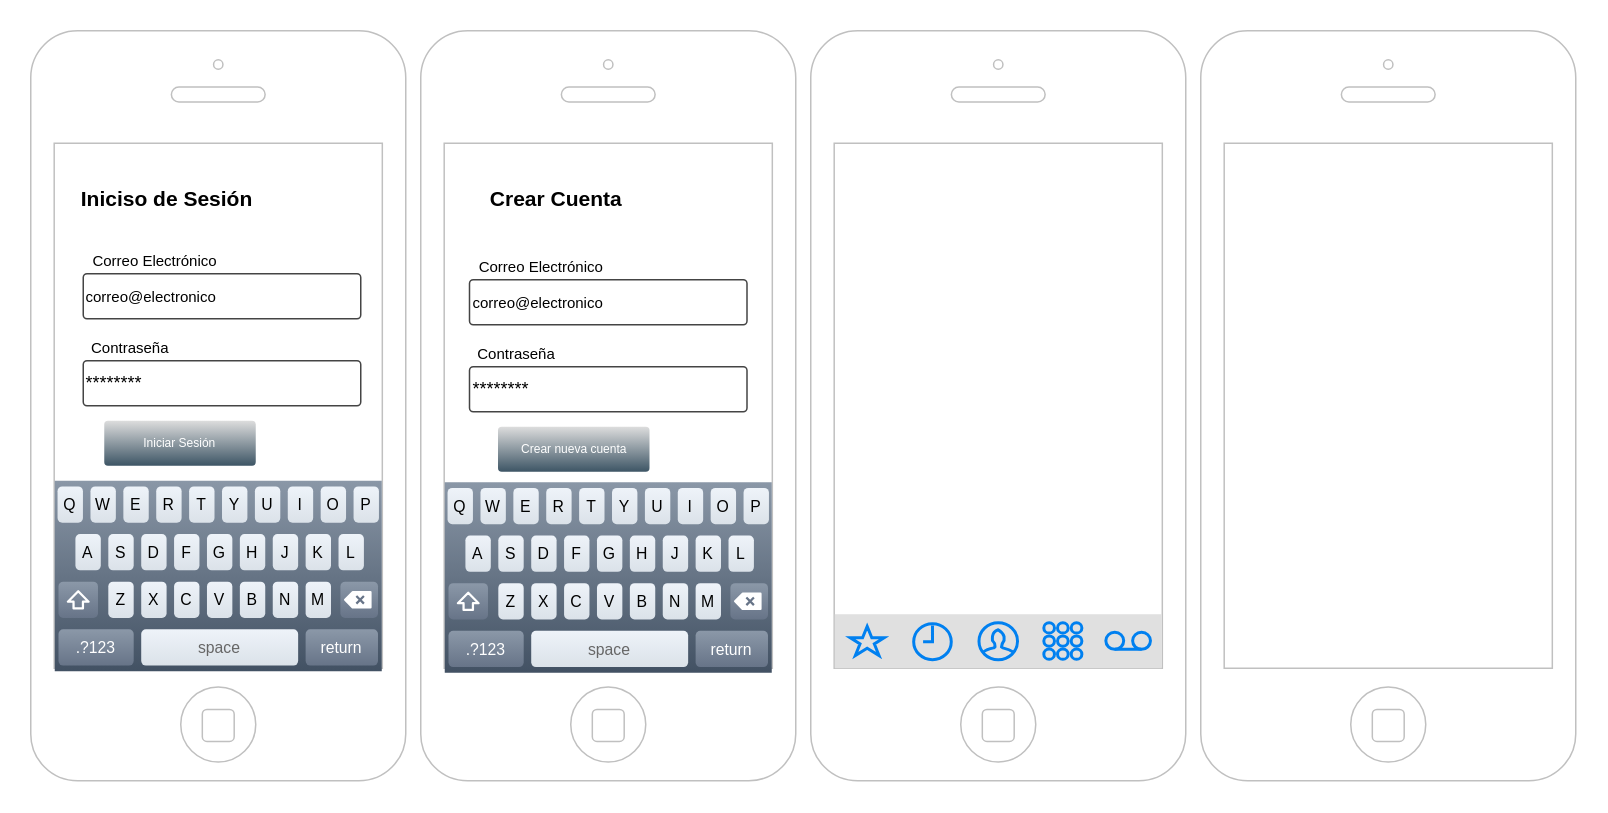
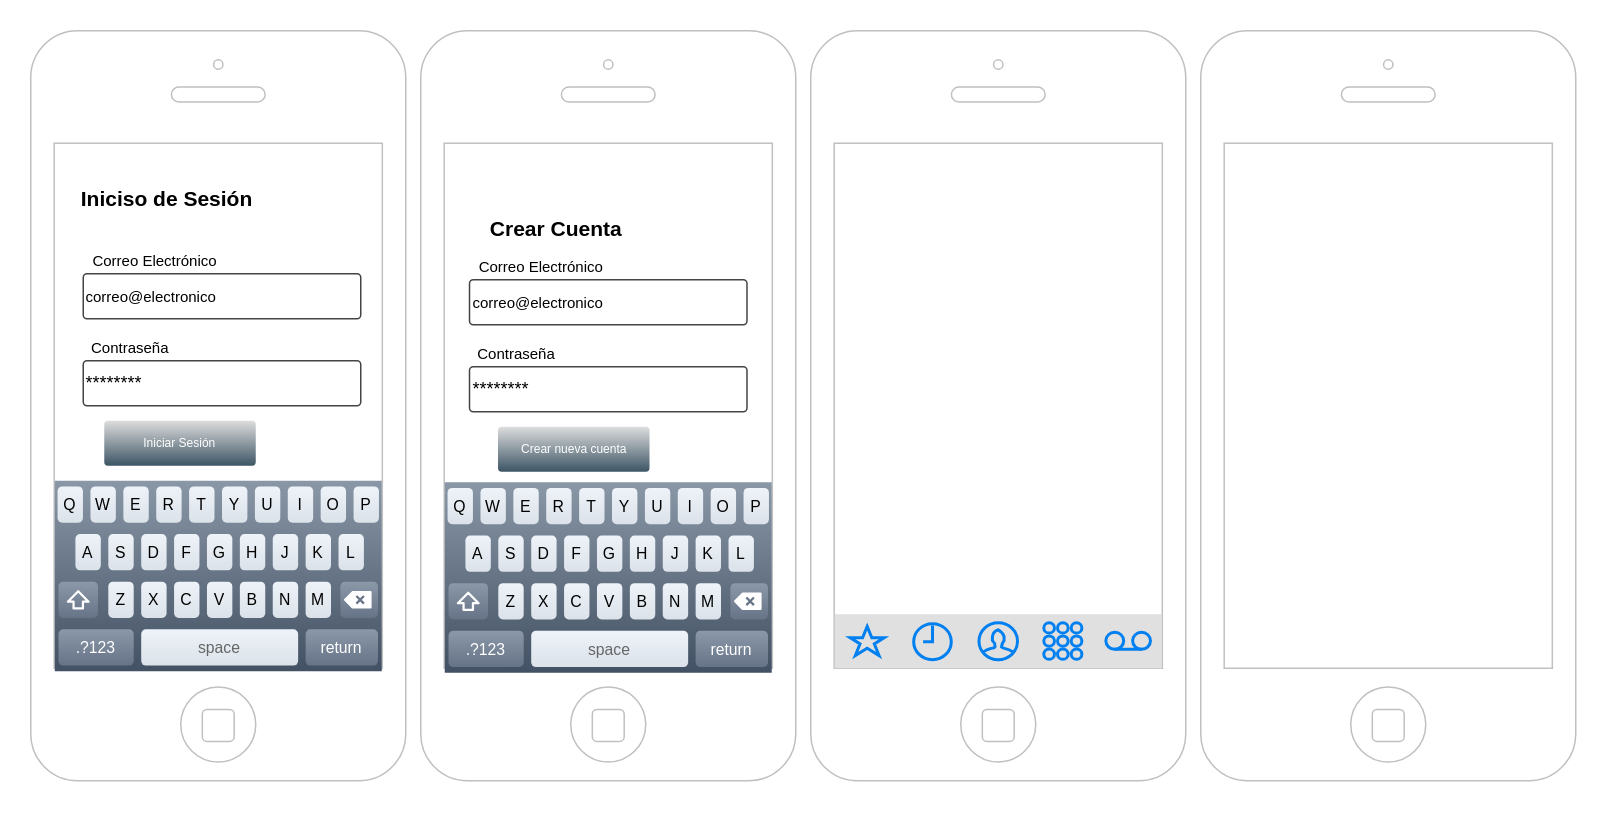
(557, 196) -> (557, 226)
